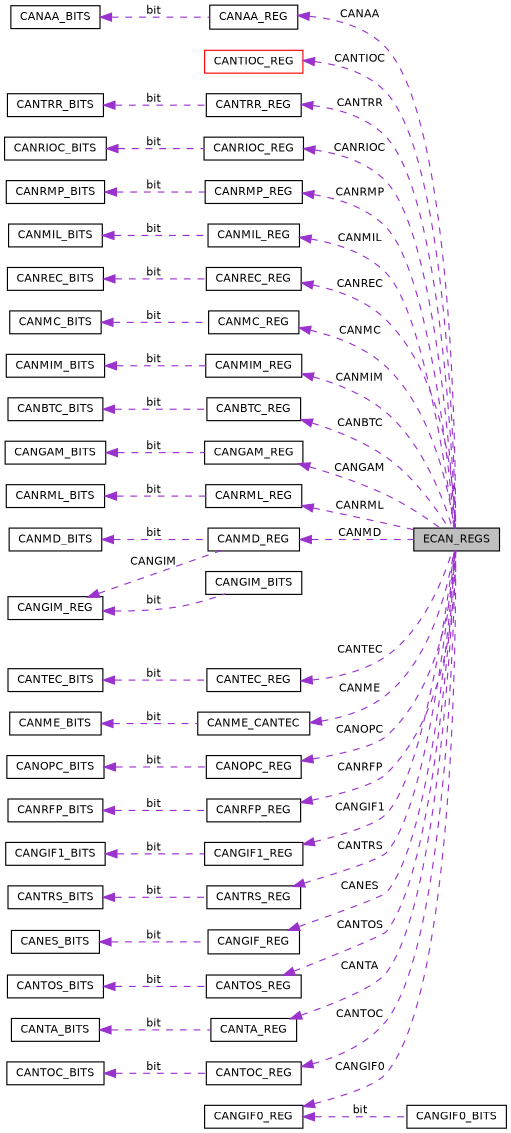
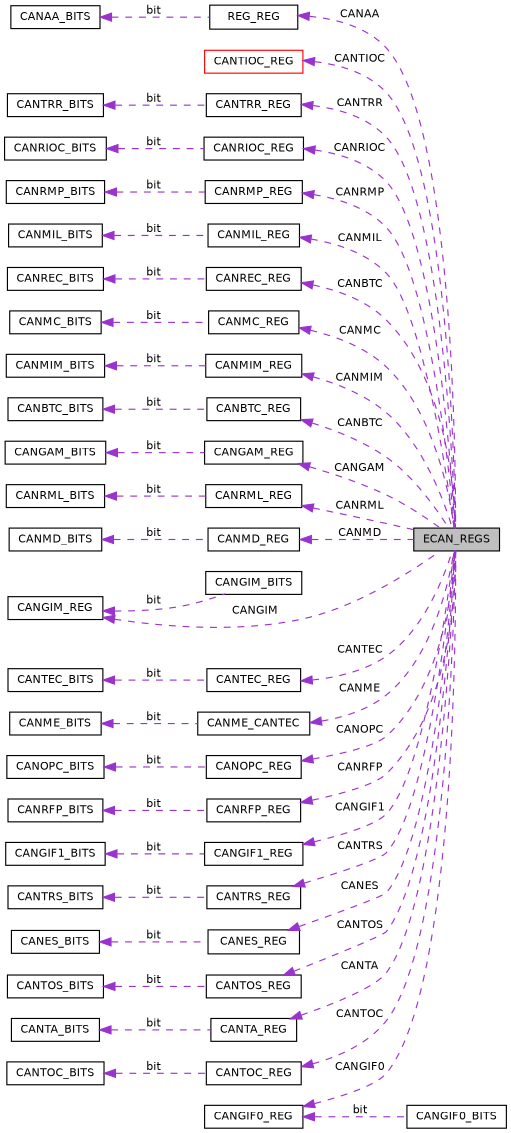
(254, 17) -> (254, 17)
(358, 284) -> (358, 284)
(160, 572) -> (286, 622)
(254, 942) -> (254, 942)
